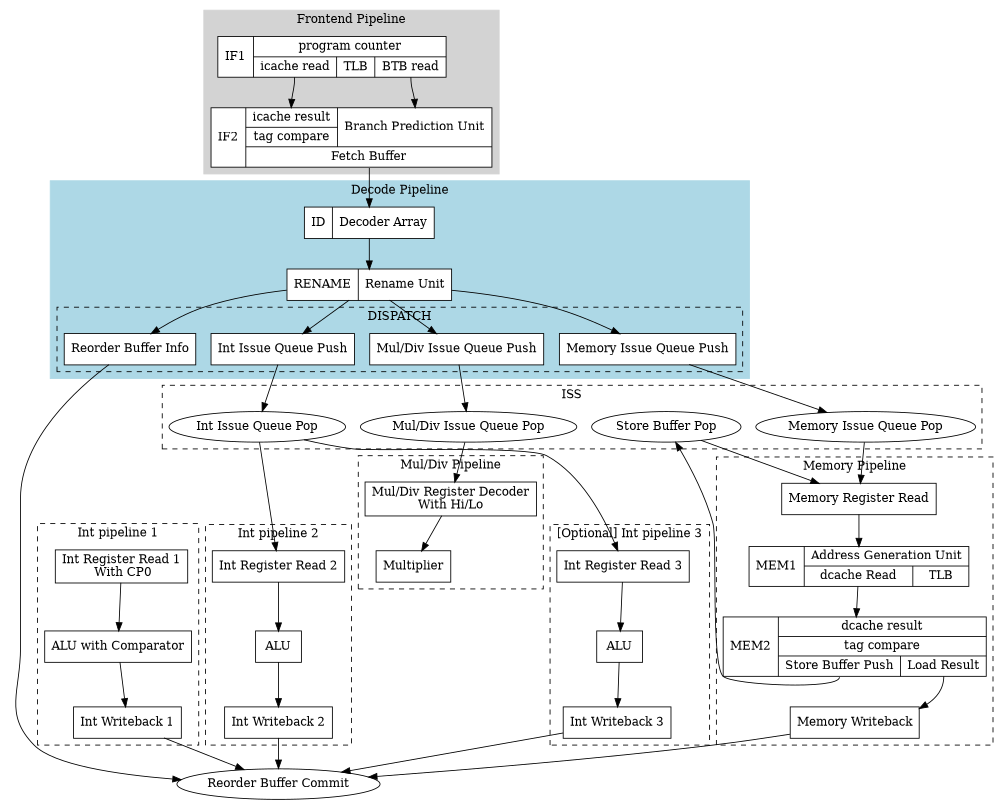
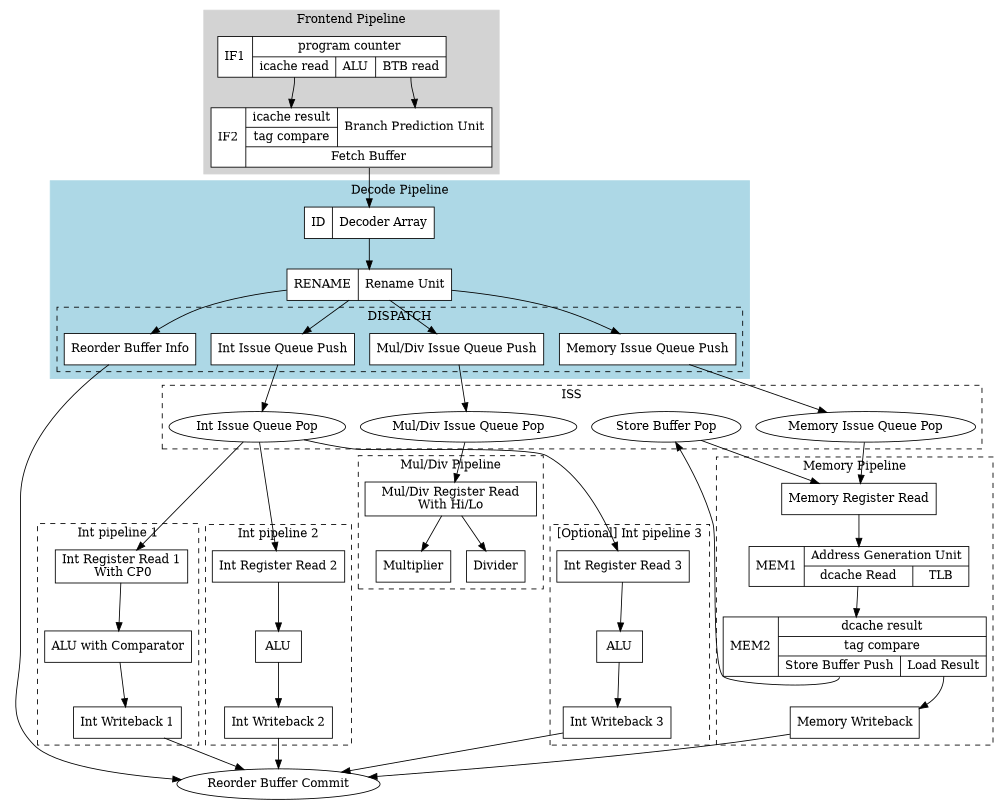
(356, 67) -> (356, 67)
none -> (193, 493)
(451, 499) -> (451, 499)
none -> (496, 566)
